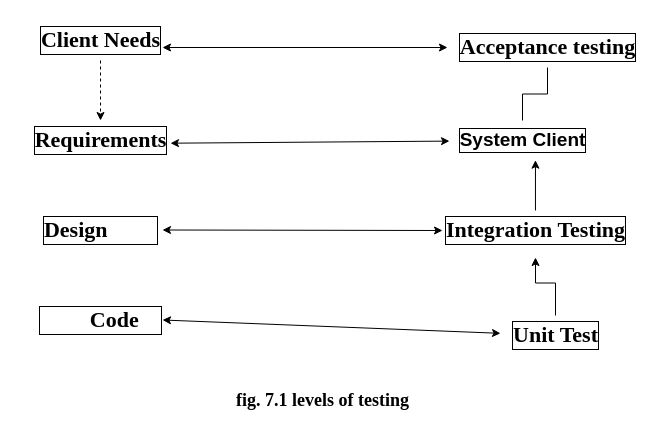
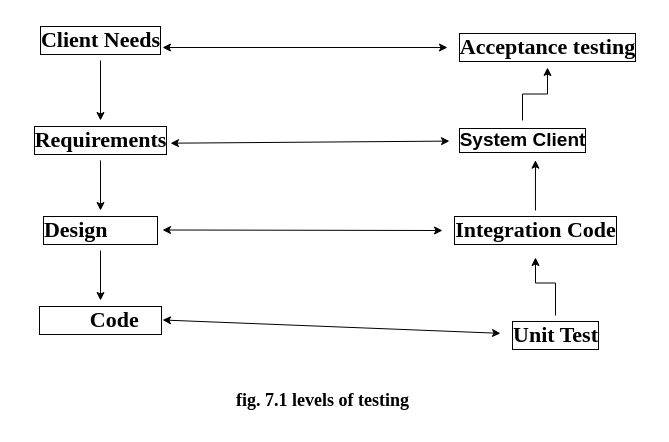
(548, 73) -> (548, 76)
(101, 88) -> (101, 88)
none -> (101, 182)
(536, 231) -> (536, 231)
none -> (101, 272)
